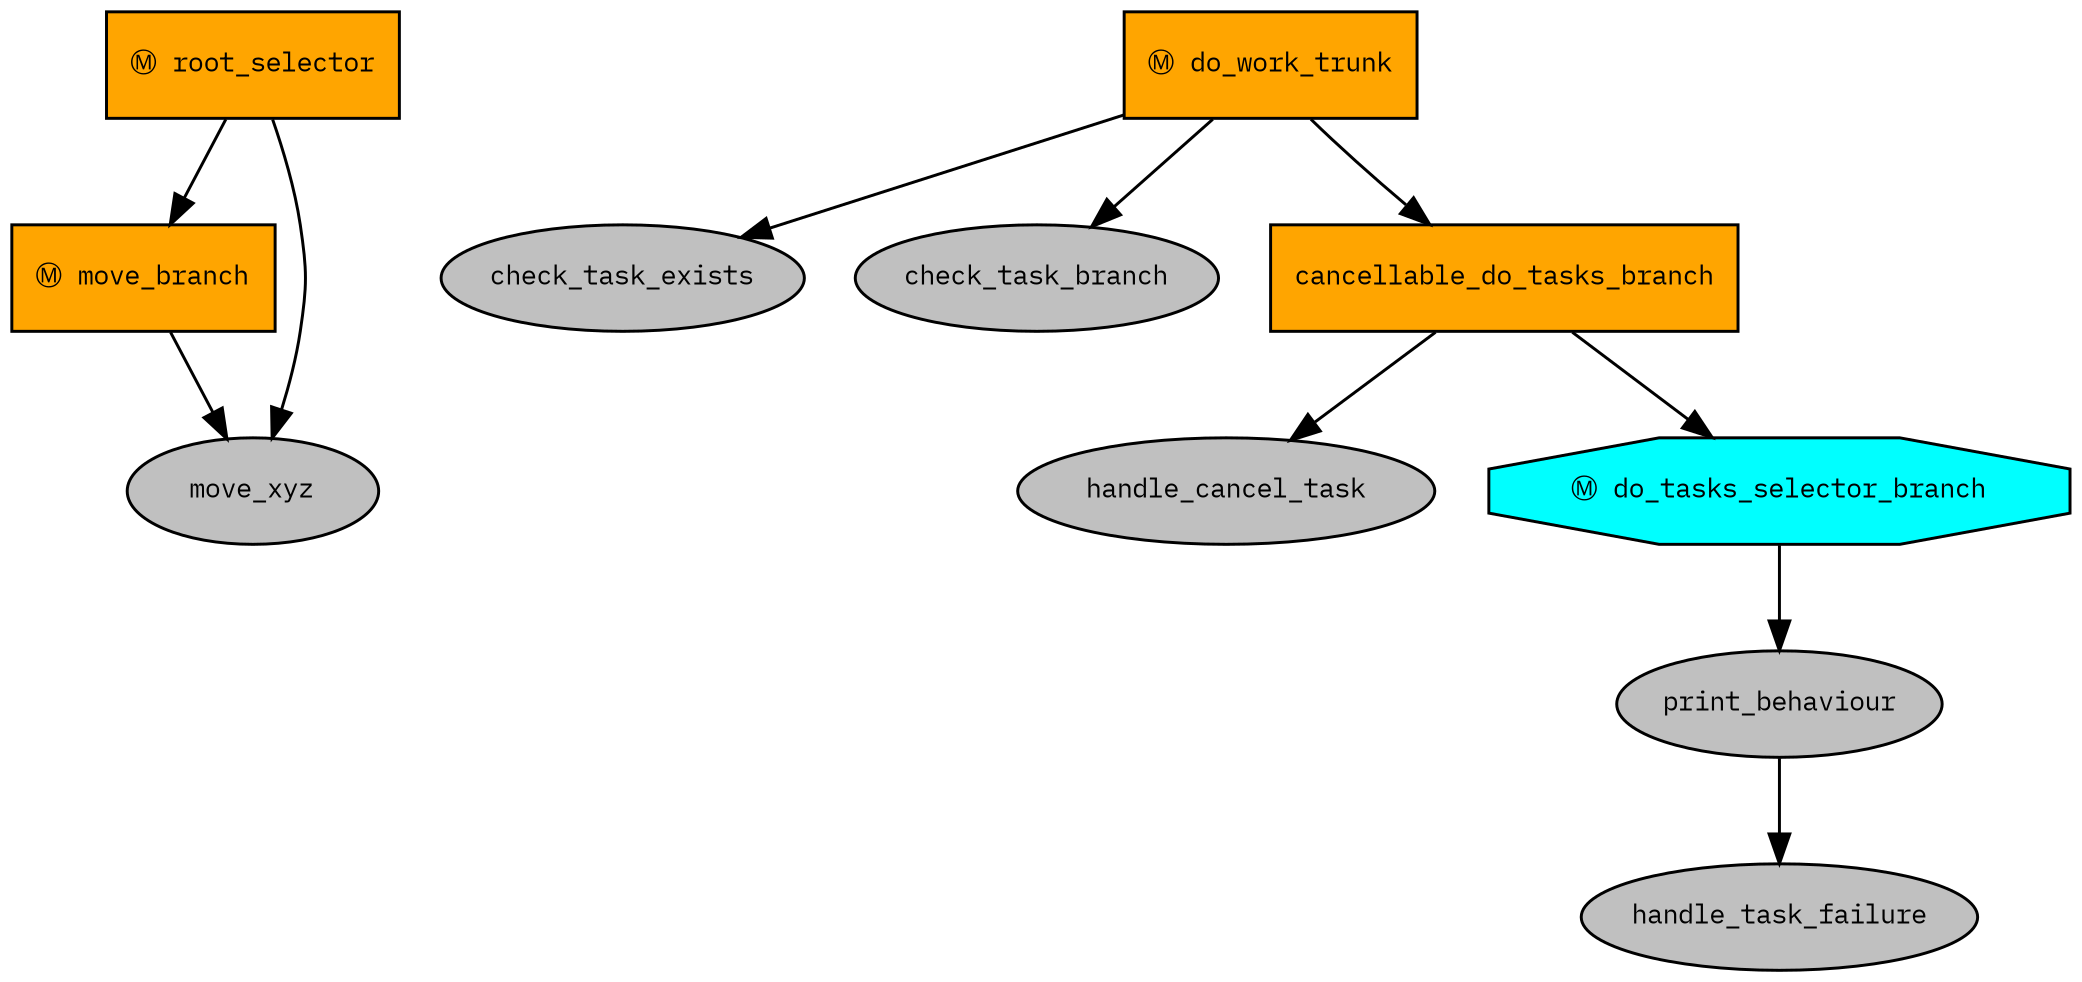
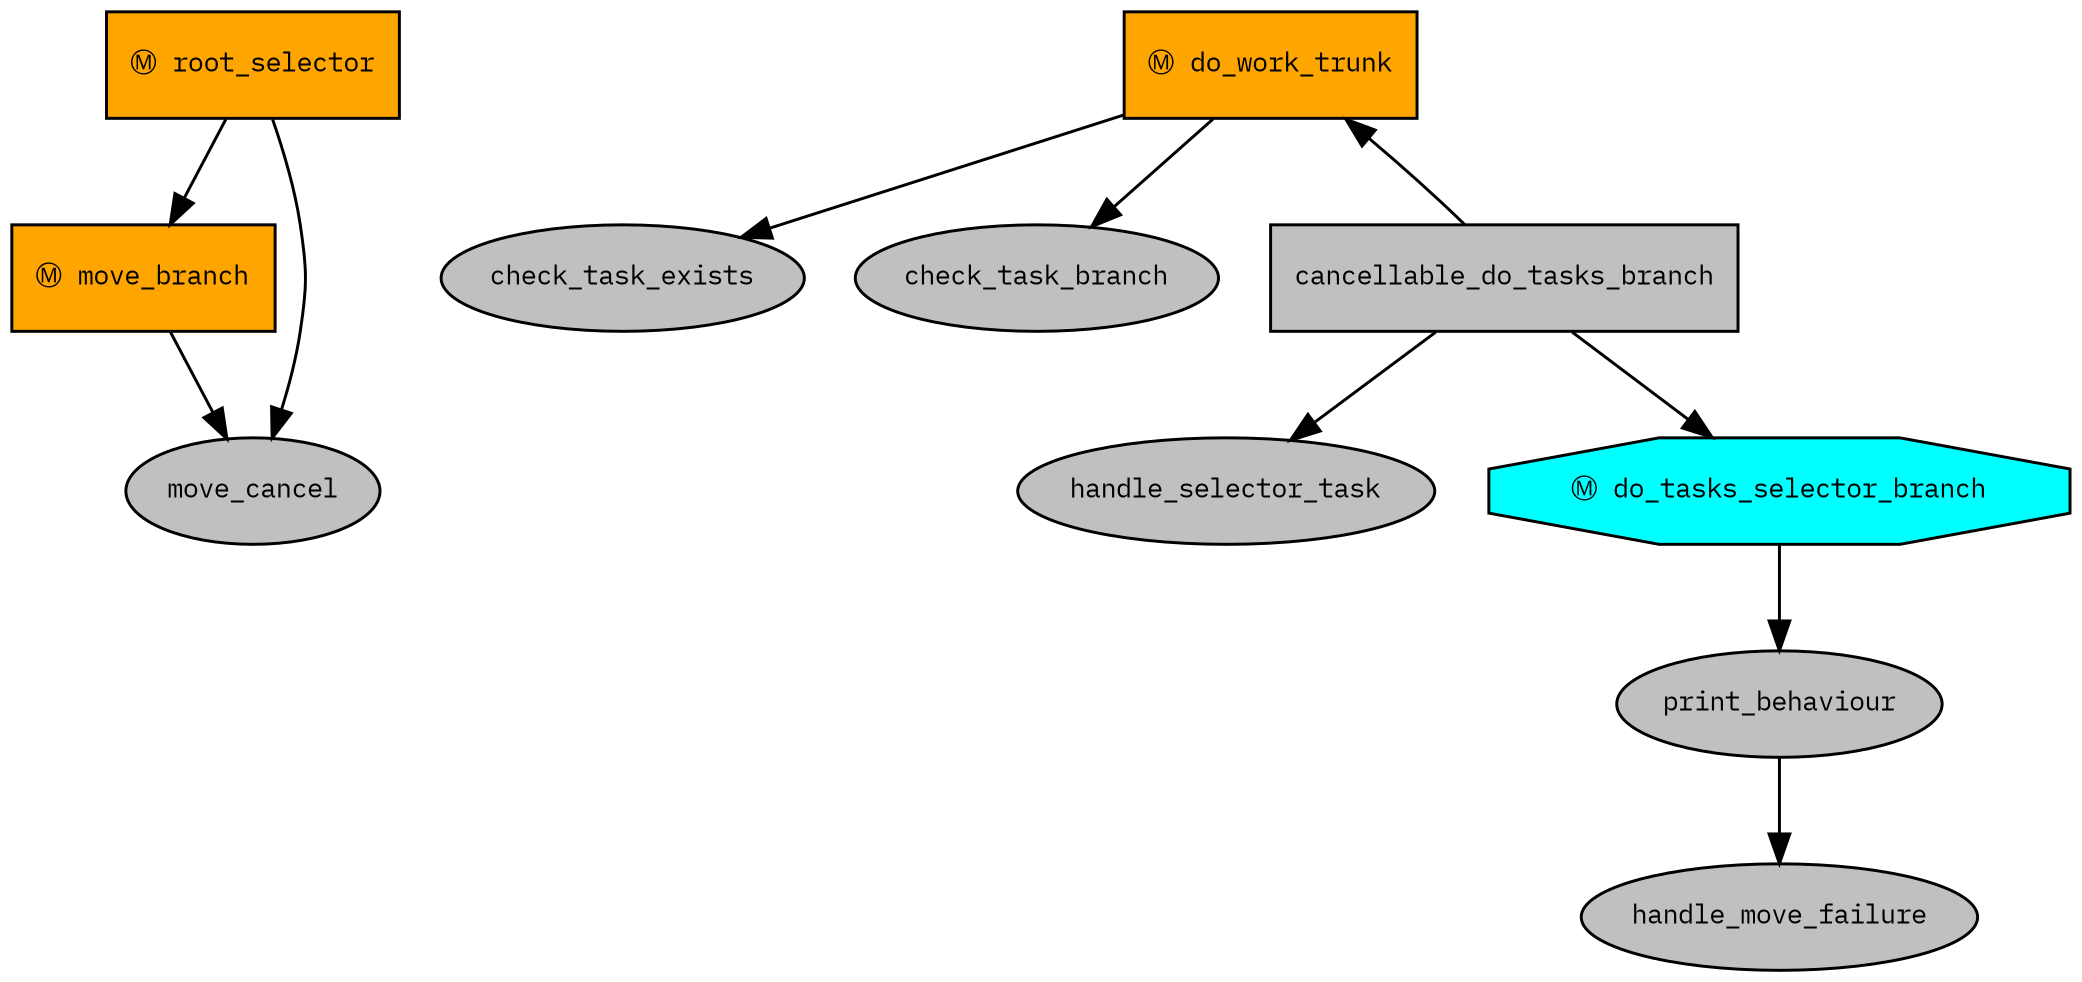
(1358, 163) -> (1417, 181)
(1504, 278) -> (1504, 278)
(253, 491) -> (253, 491)
(1226, 491) -> (1226, 491)
(1779, 917) -> (1779, 917)
